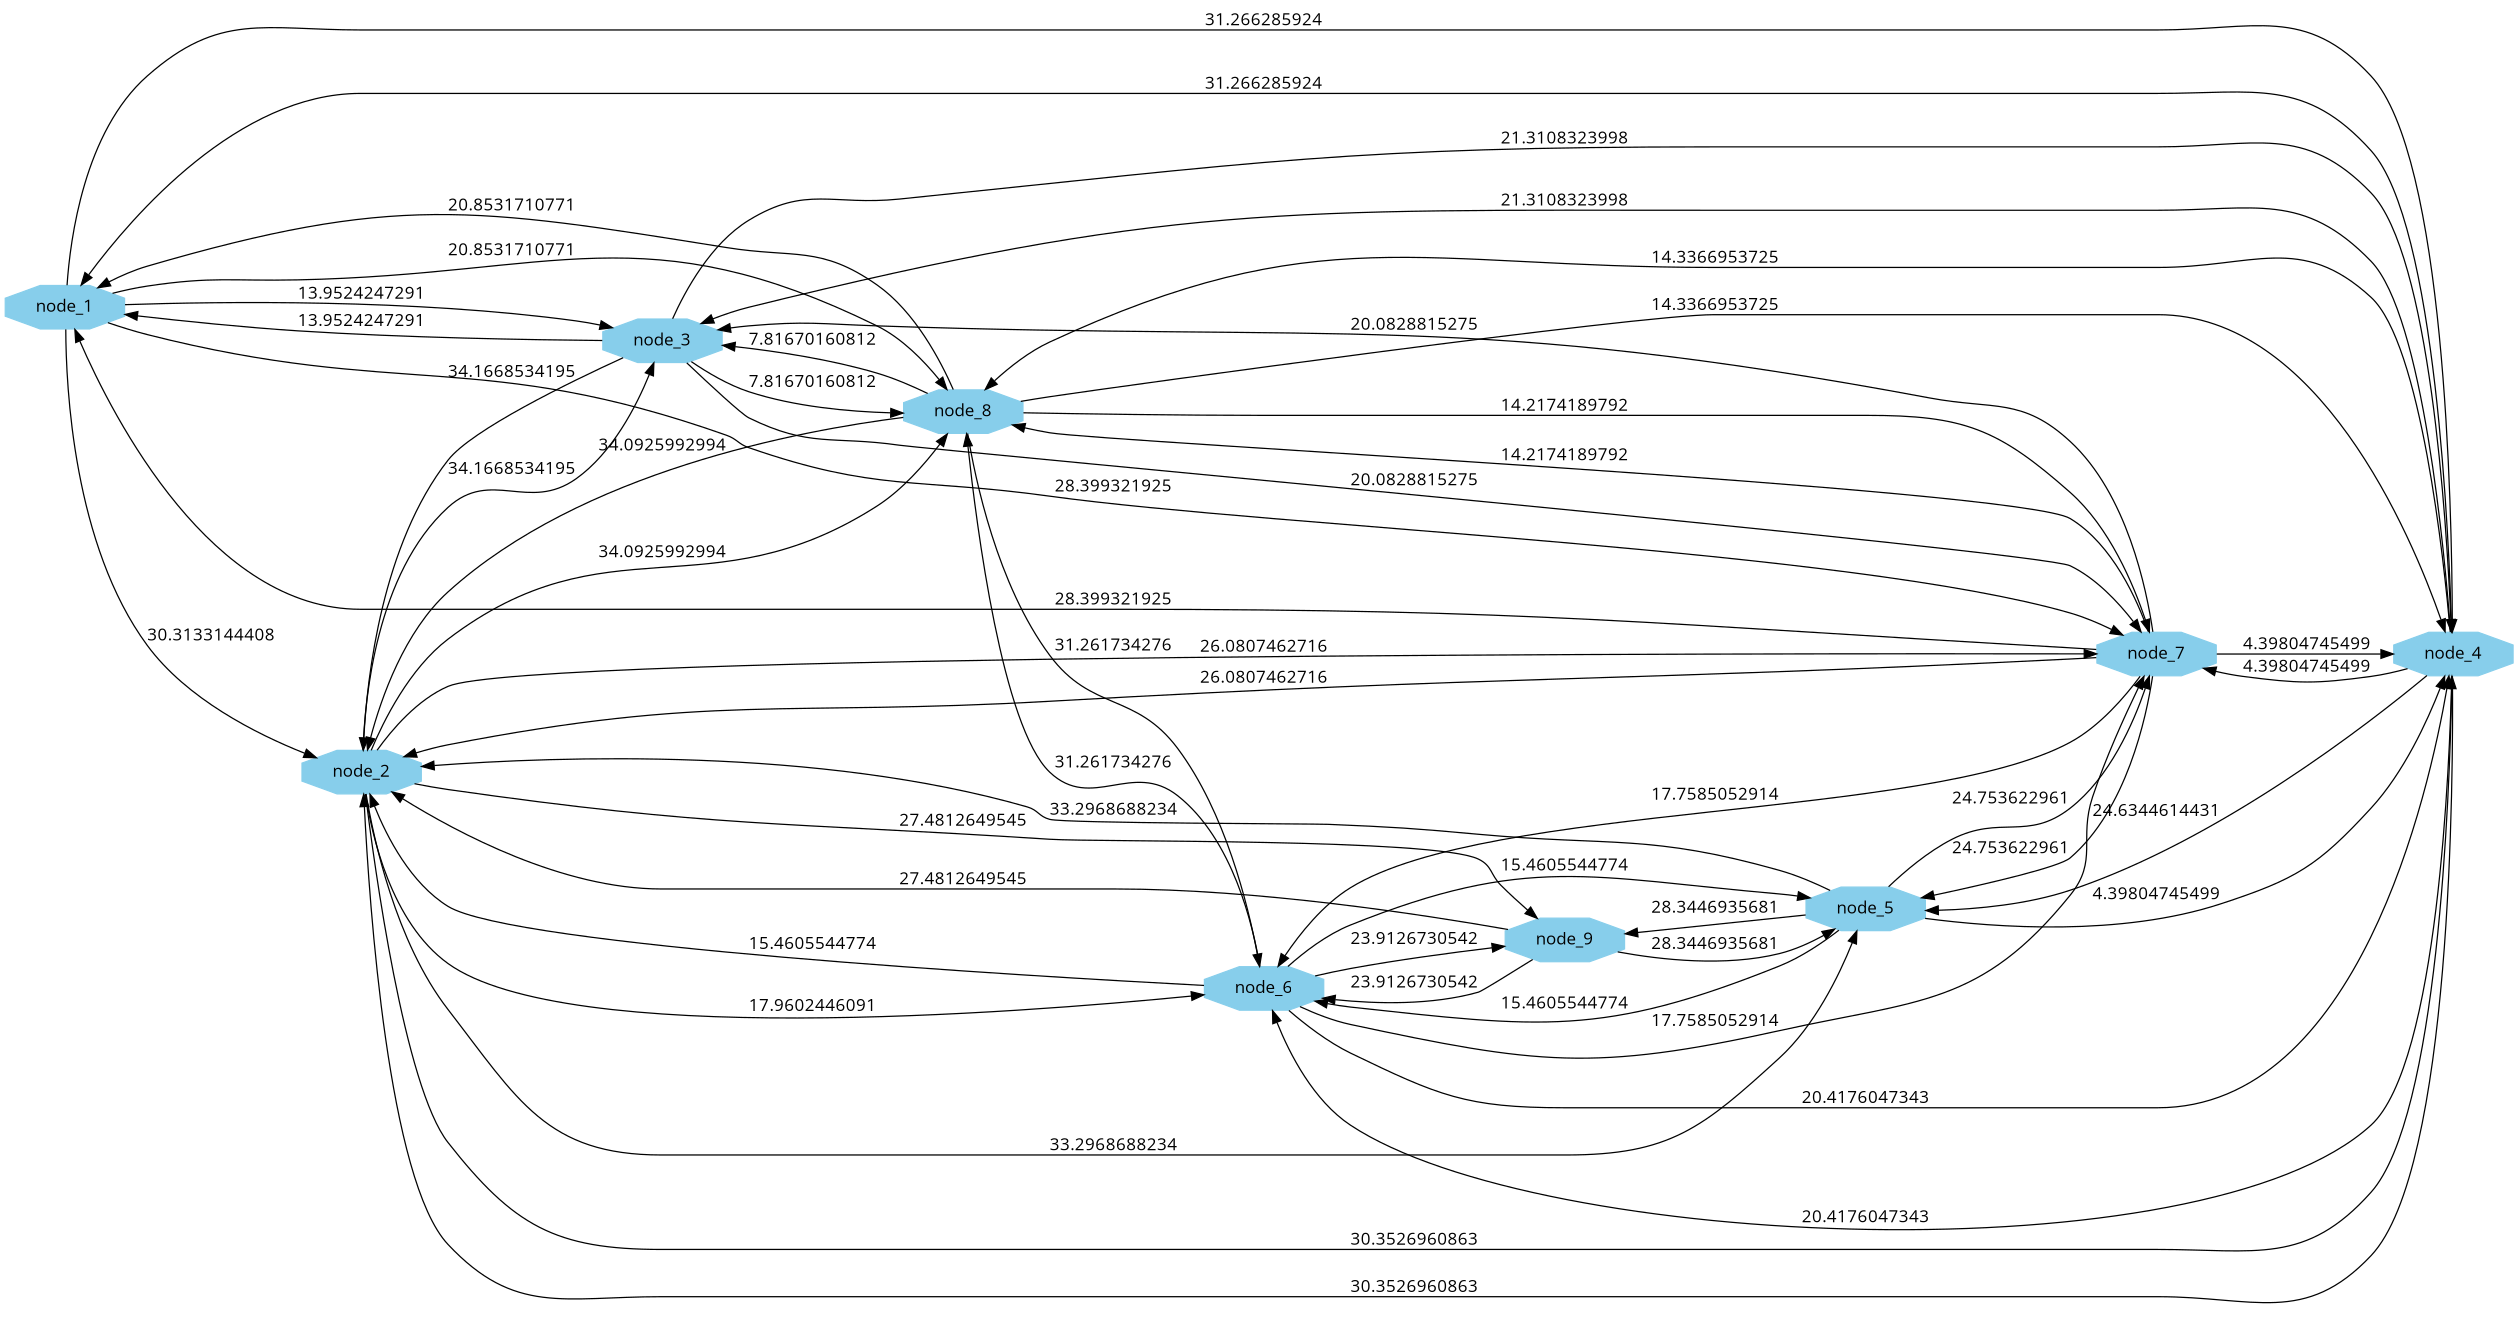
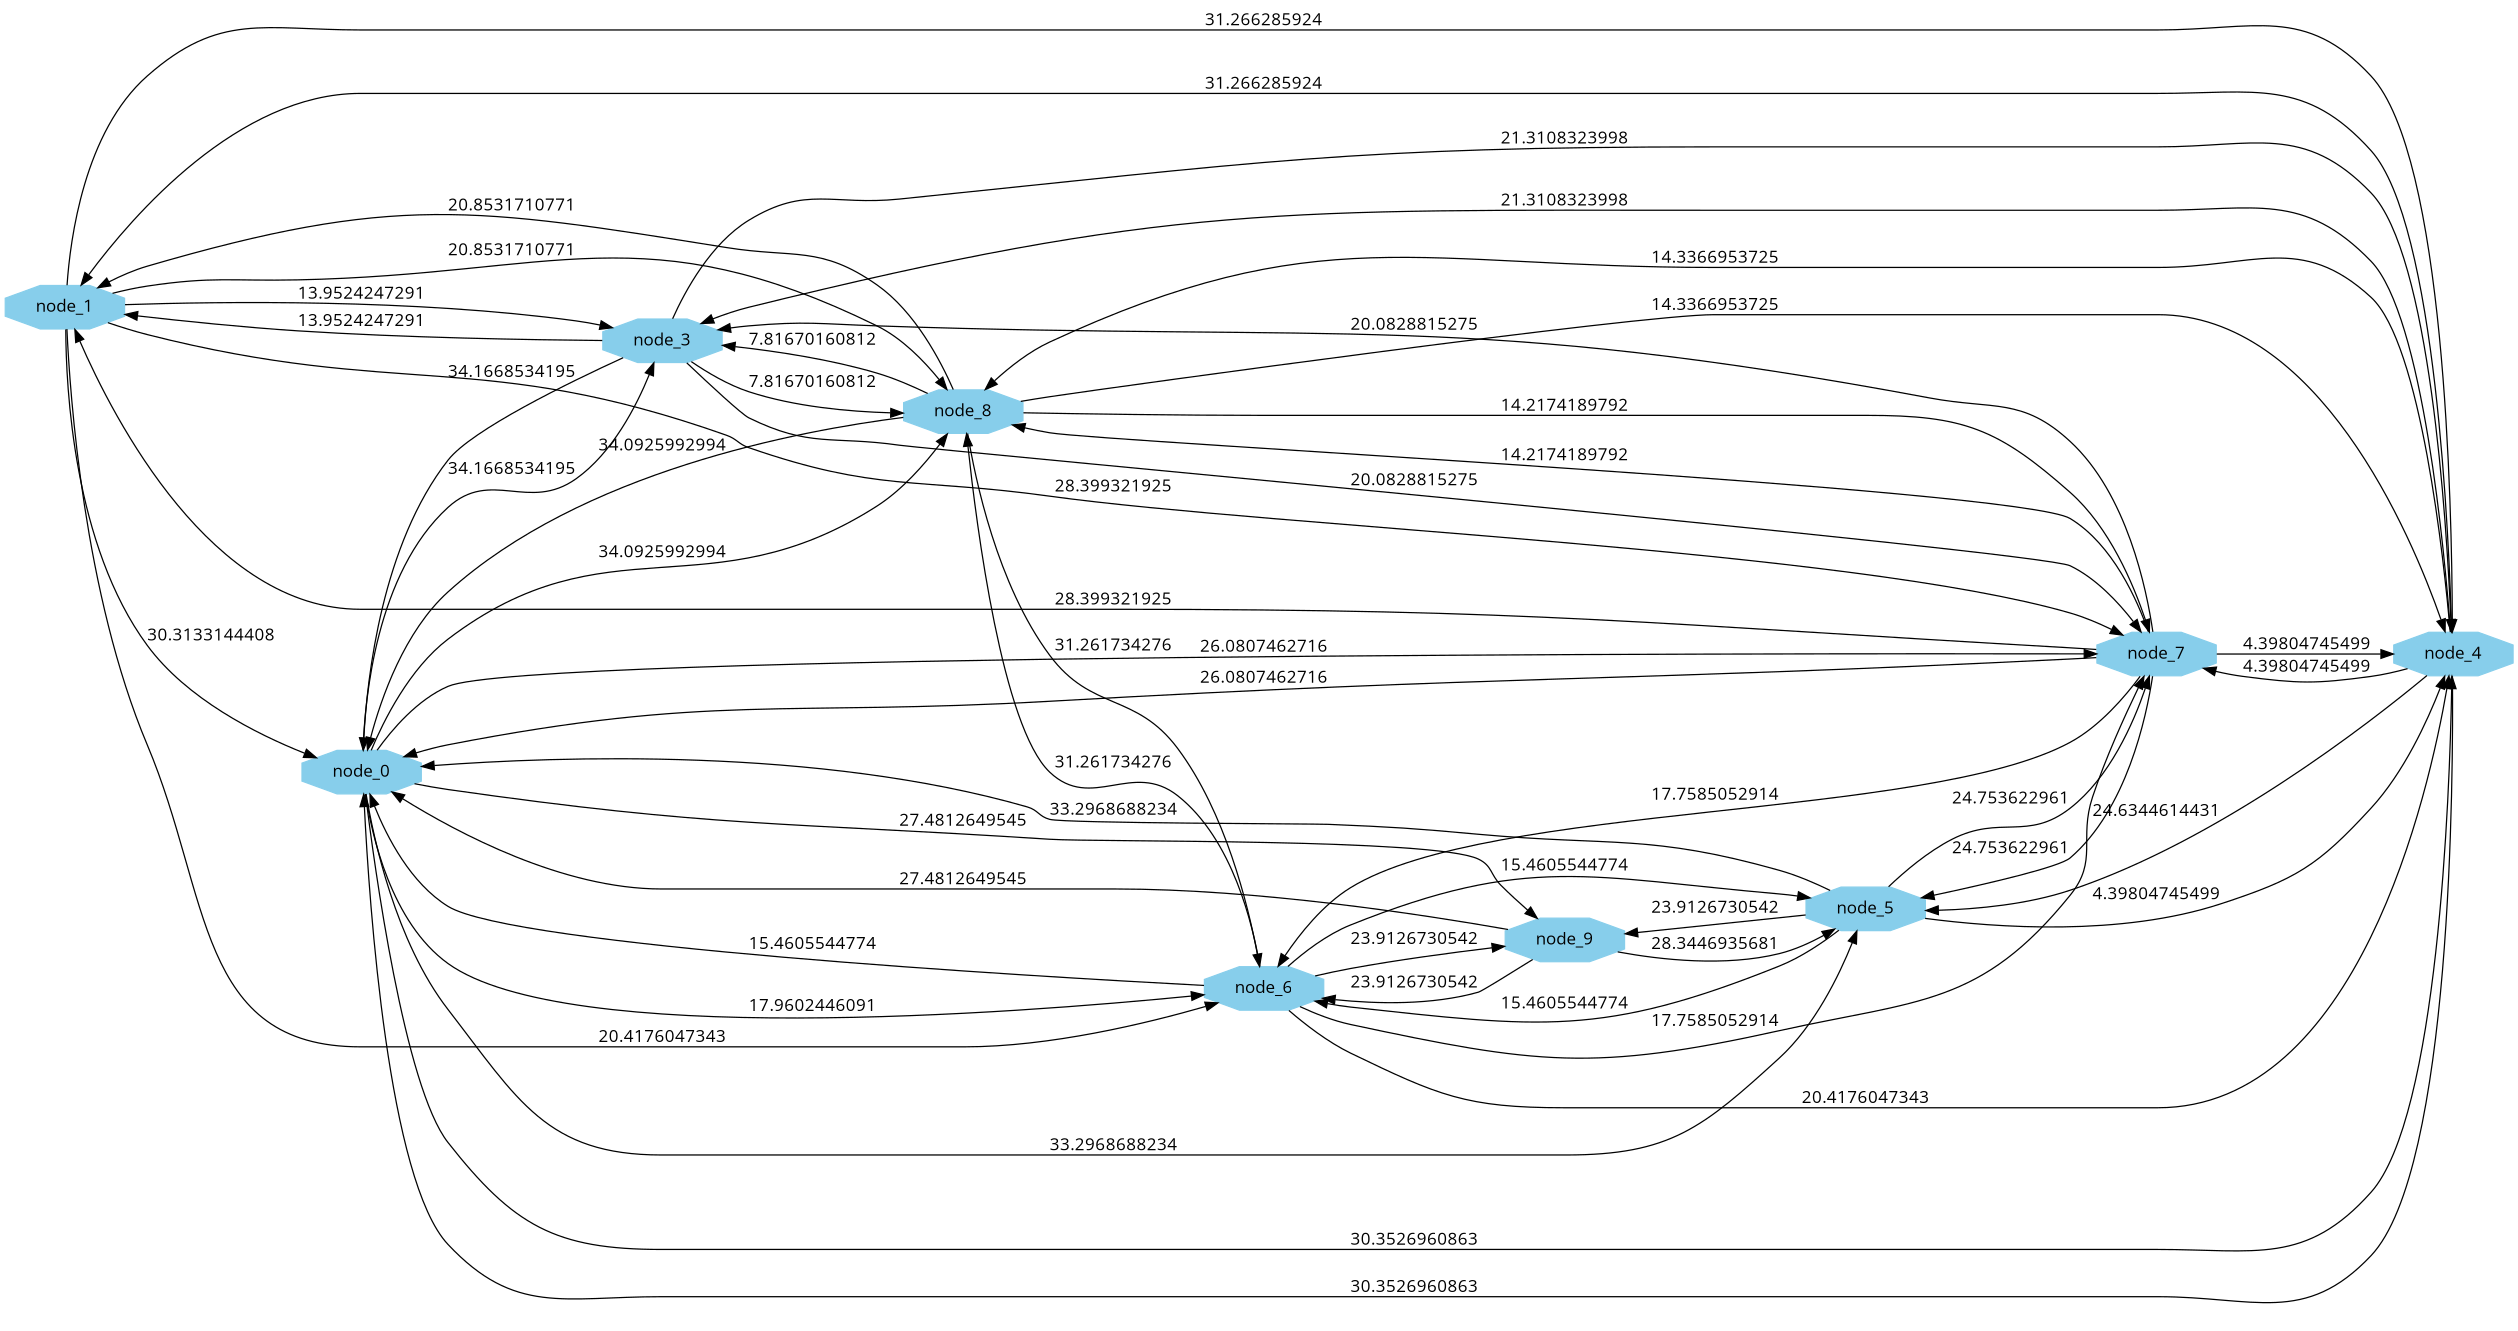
(362, 772) -> (362, 772)
(1715, 908) -> (1715, 908)
(2029, 1225) -> (371, 1047)
